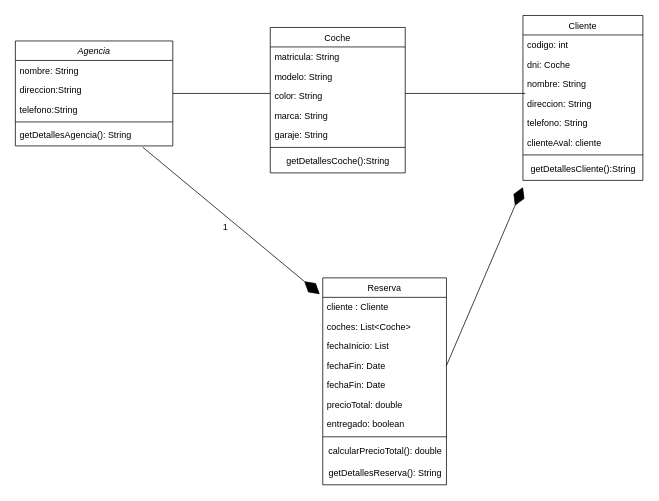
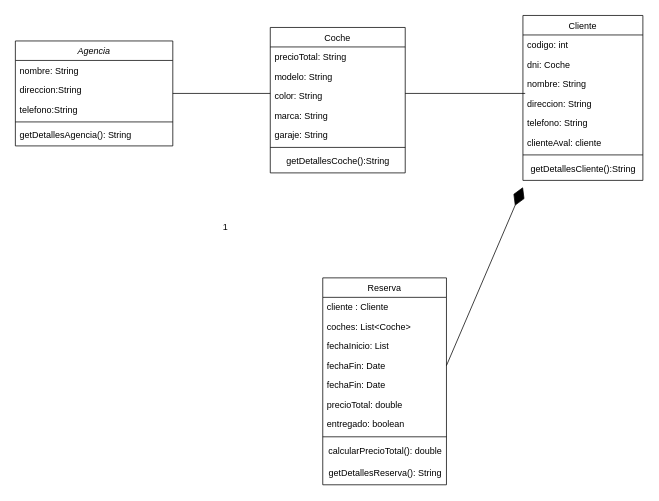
(311, 57) -> (317, 57)
(224, 214) -> none
